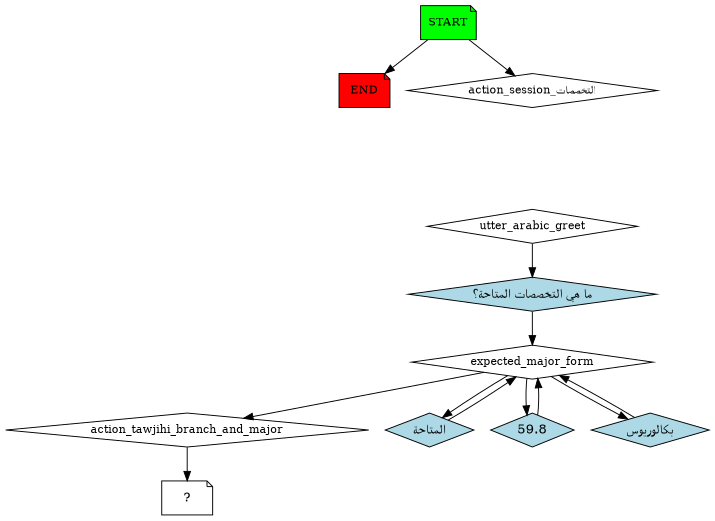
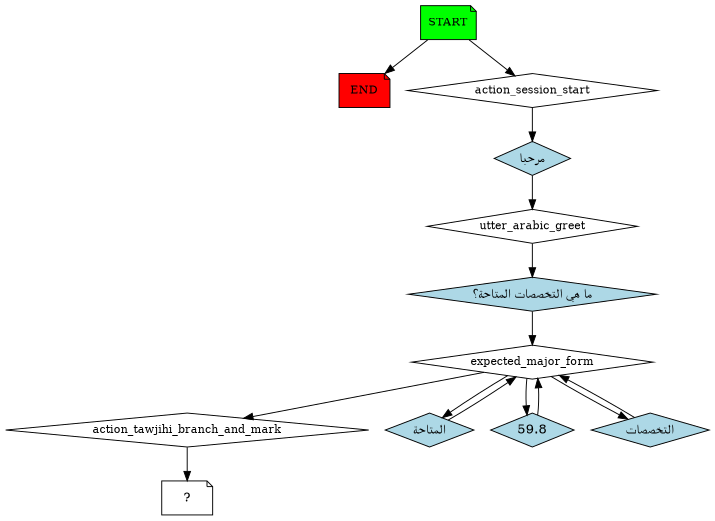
(532, 91) -> (532, 91)
none -> (532, 158)
(187, 430) -> (187, 430)
(650, 430) -> (650, 430)
